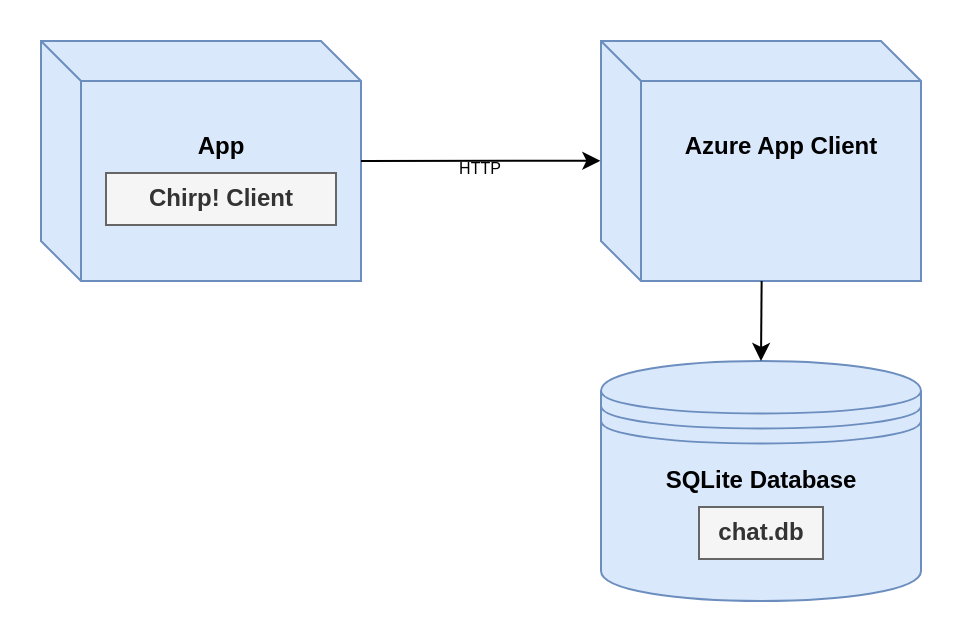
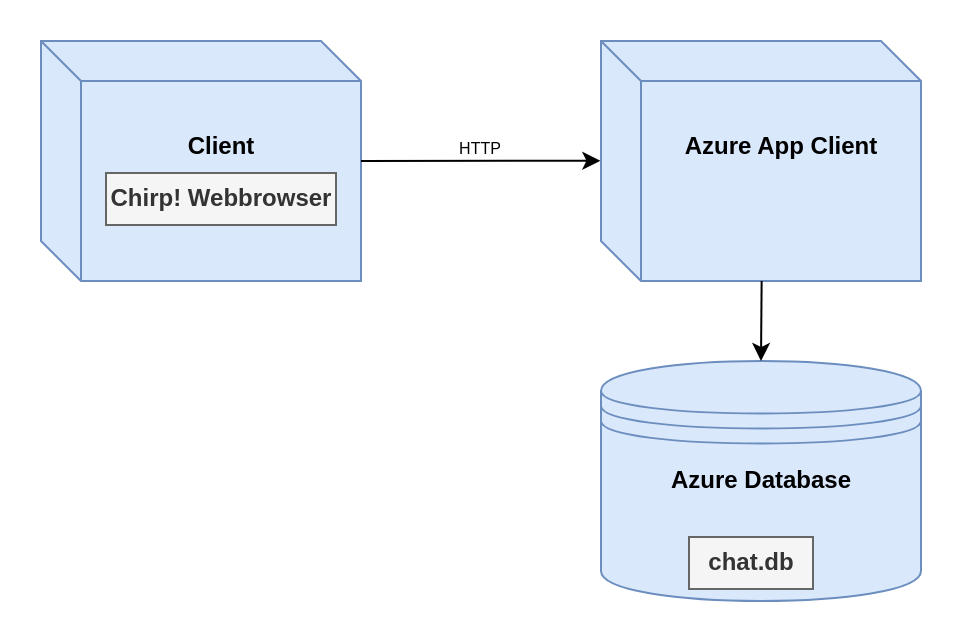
(222, 147) -> (222, 147)
(481, 167) -> (481, 147)
(222, 199) -> (222, 199)
(762, 481) -> (762, 481)
(761, 533) -> (751, 563)
